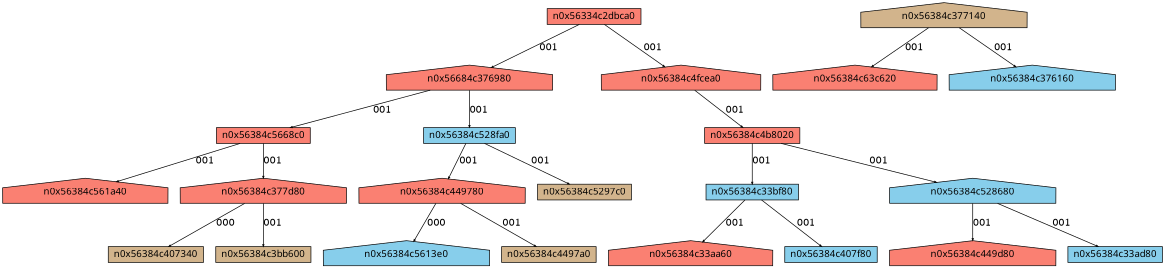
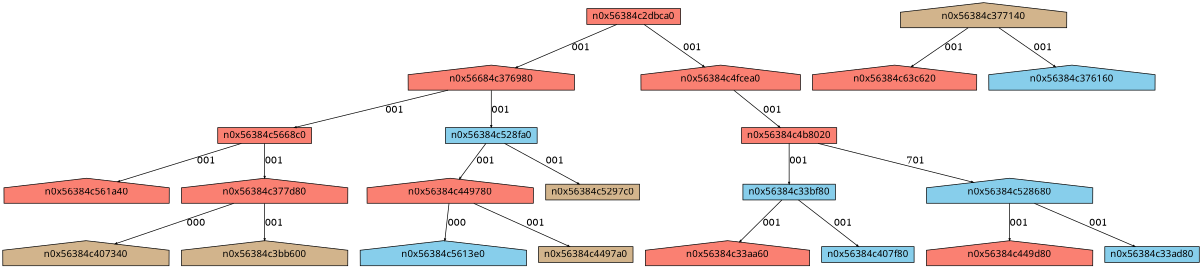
(594, 17) -> (634, 17)
(879, 161) -> (916, 161)
(156, 255) -> (86, 255)
(263, 255) -> (265, 255)
